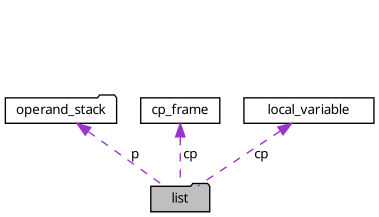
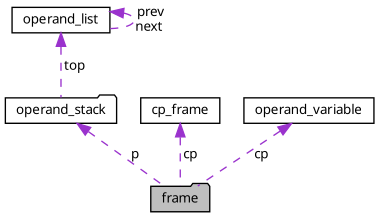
none -> (61, 20)
(309, 111) -> (309, 111)
(180, 199) -> (180, 199)
